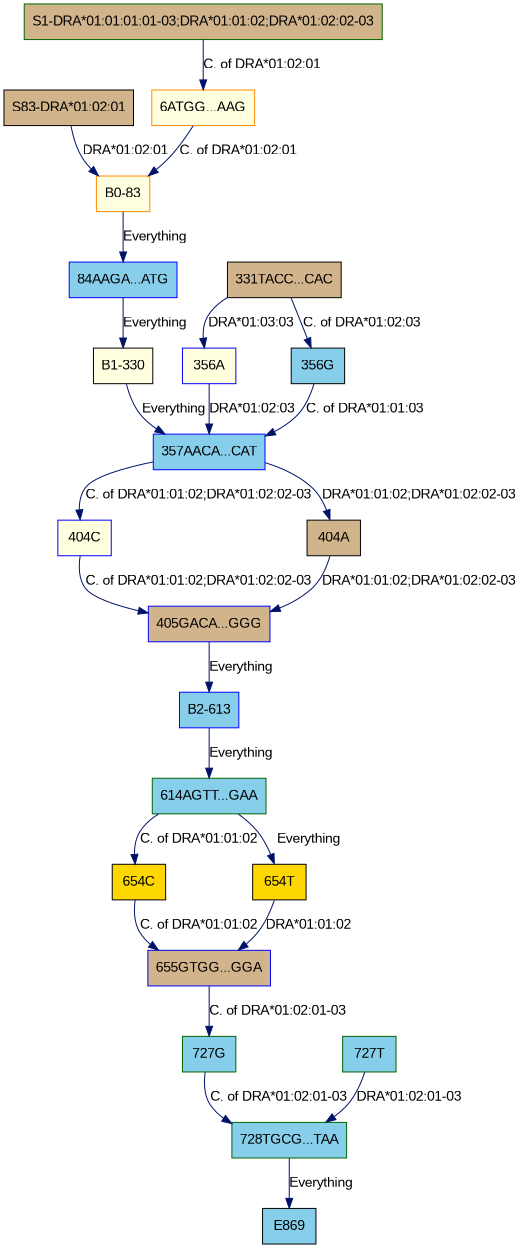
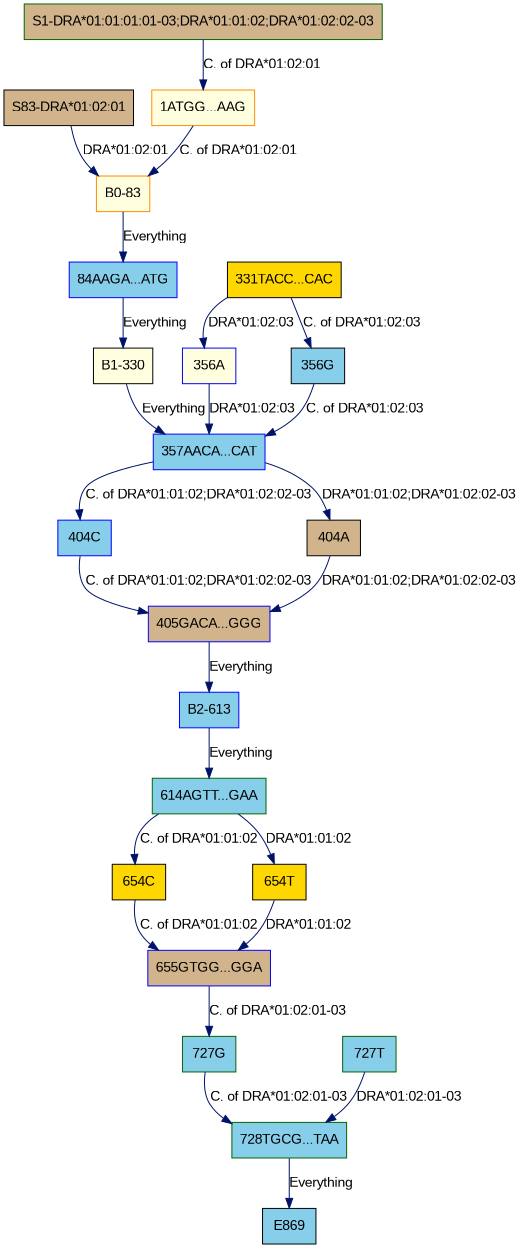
(203, 108) -> (203, 108)
(284, 280) -> (284, 280)
(251, 323) -> (251, 323)
(365, 409) -> (365, 409)
(85, 538) -> (85, 538)
(309, 839) -> (309, 839)
